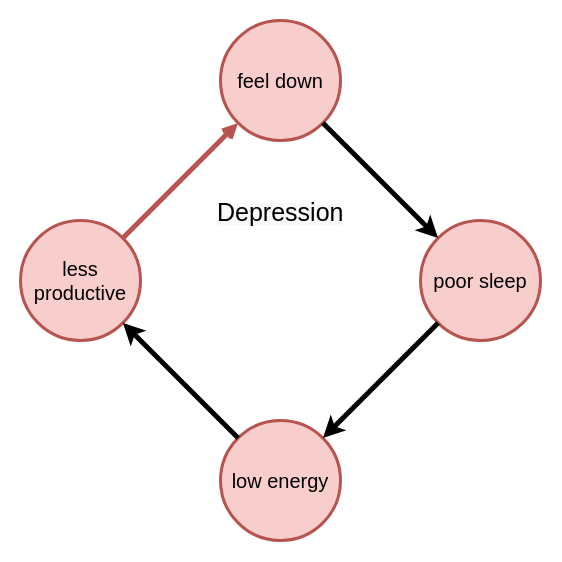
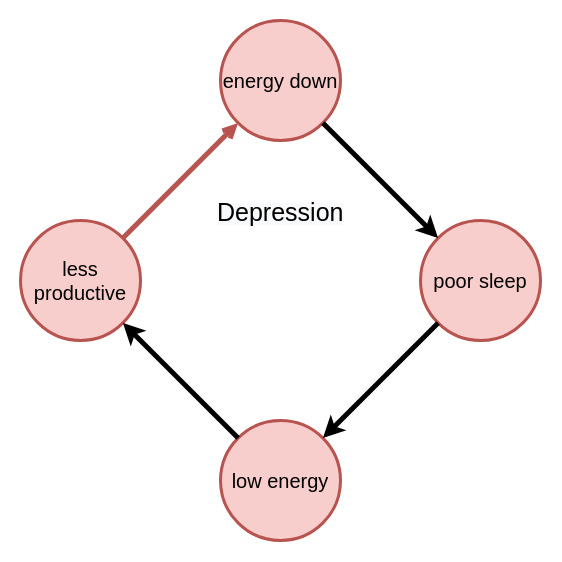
(281, 81) -> (281, 81)
